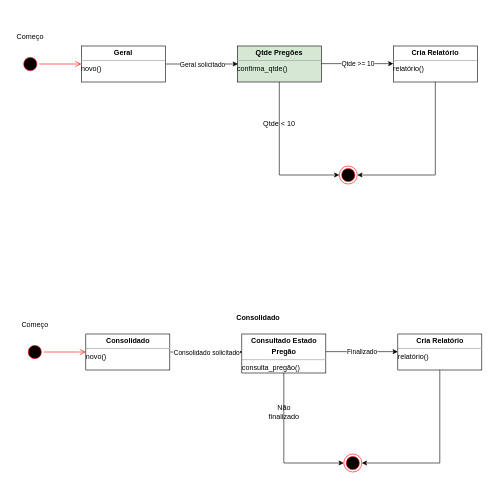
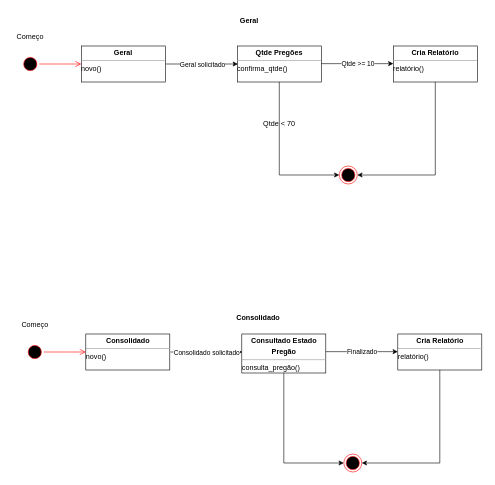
none -> (249, 20)
(279, 64) -> (279, 64)
(279, 124) -> (279, 124)
(284, 412) -> none
